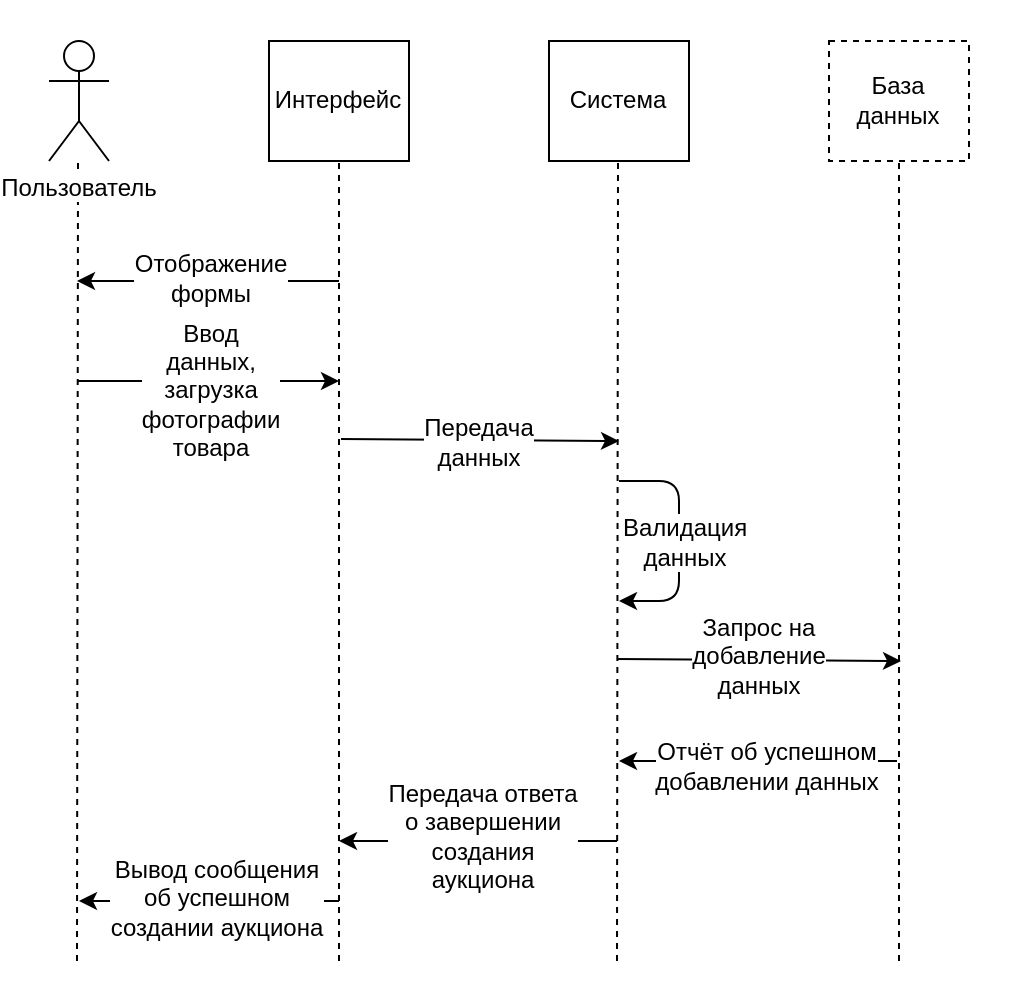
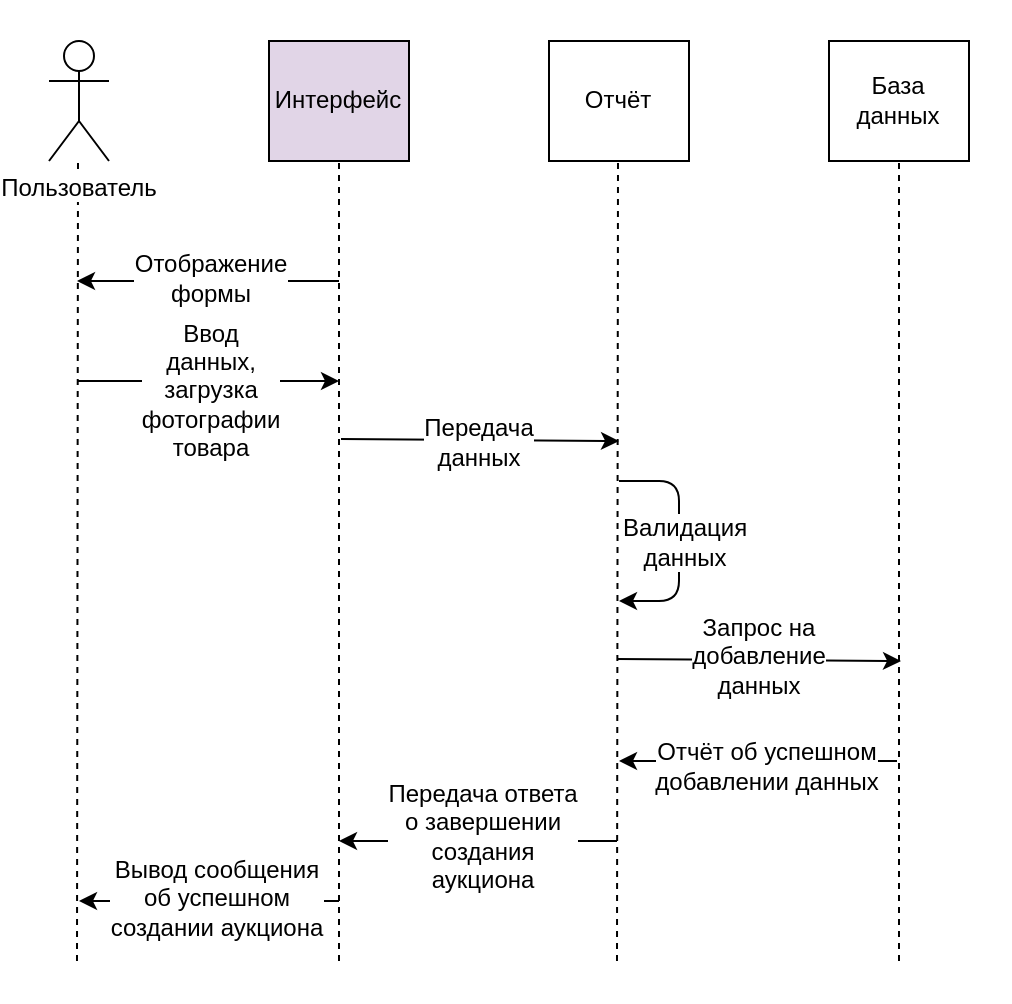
(339, 101) -> (339, 101)
(619, 101) -> (619, 101)
(899, 101) -> (899, 101)
